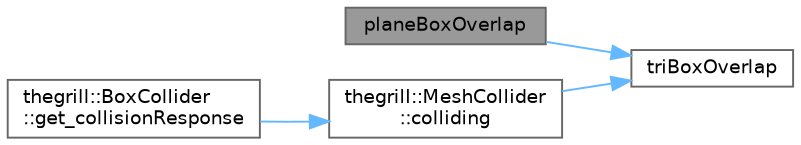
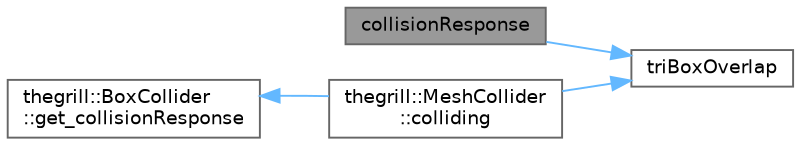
(446, 26) -> (446, 26)
(285, 122) -> (304, 96)
